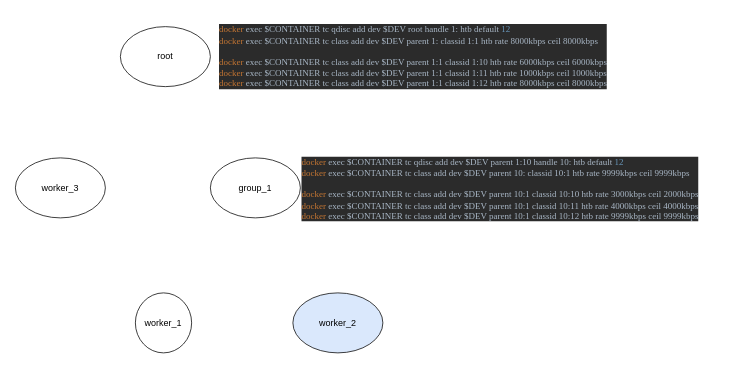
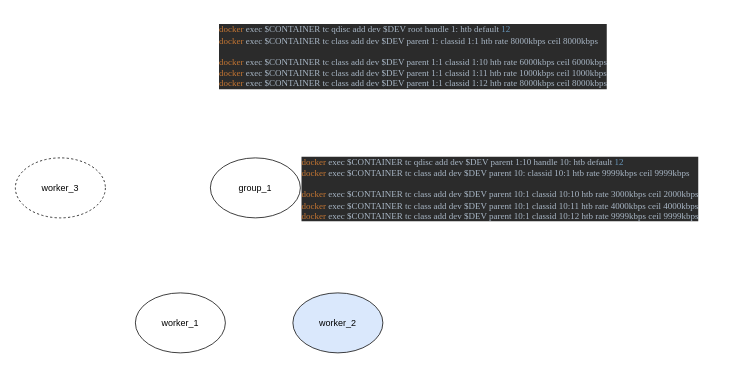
(165, 57) -> none
(60, 188) -> (60, 188)
(164, 323) -> (180, 323)
